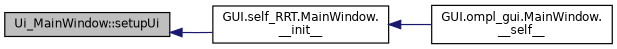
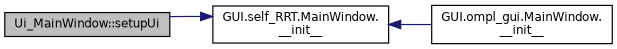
(522, 25) -> (522, 25)
(197, 33) -> (185, 16)
